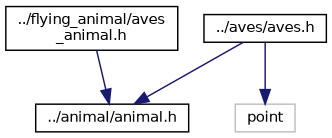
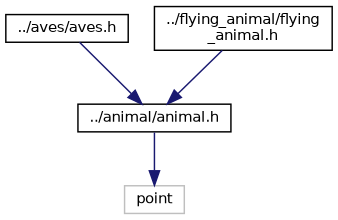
(92, 28) -> (243, 28)
(265, 66) -> (154, 151)
